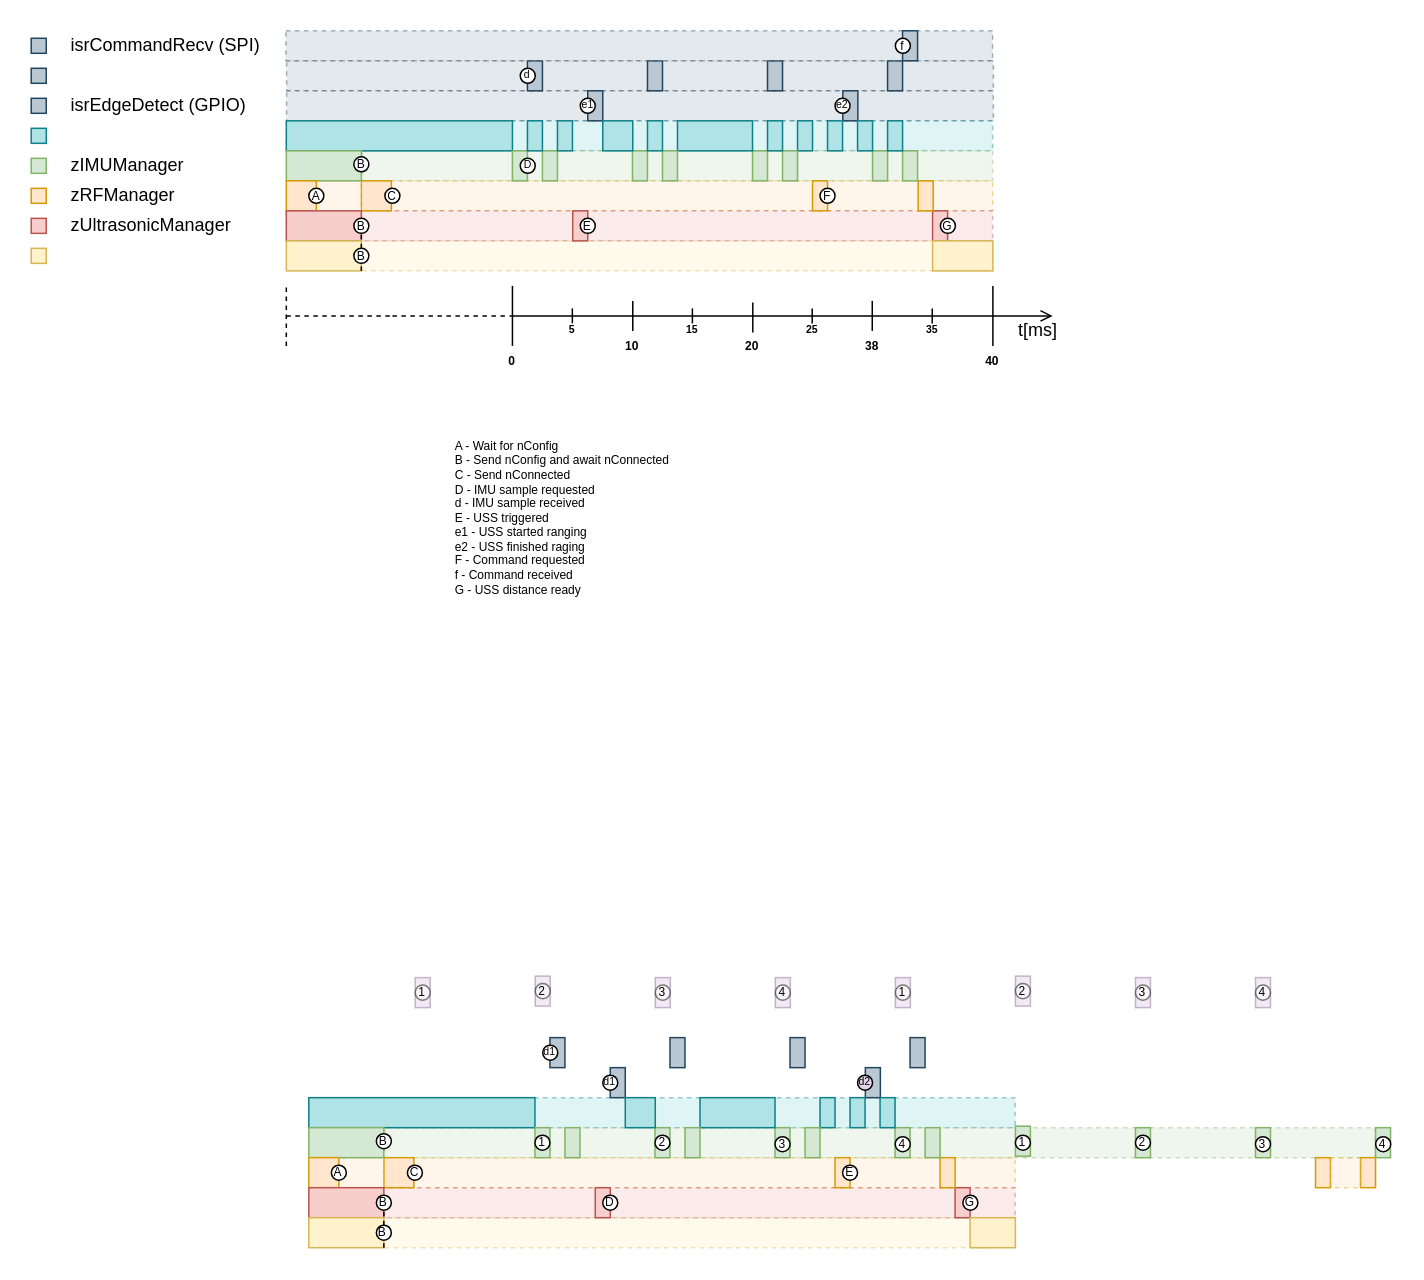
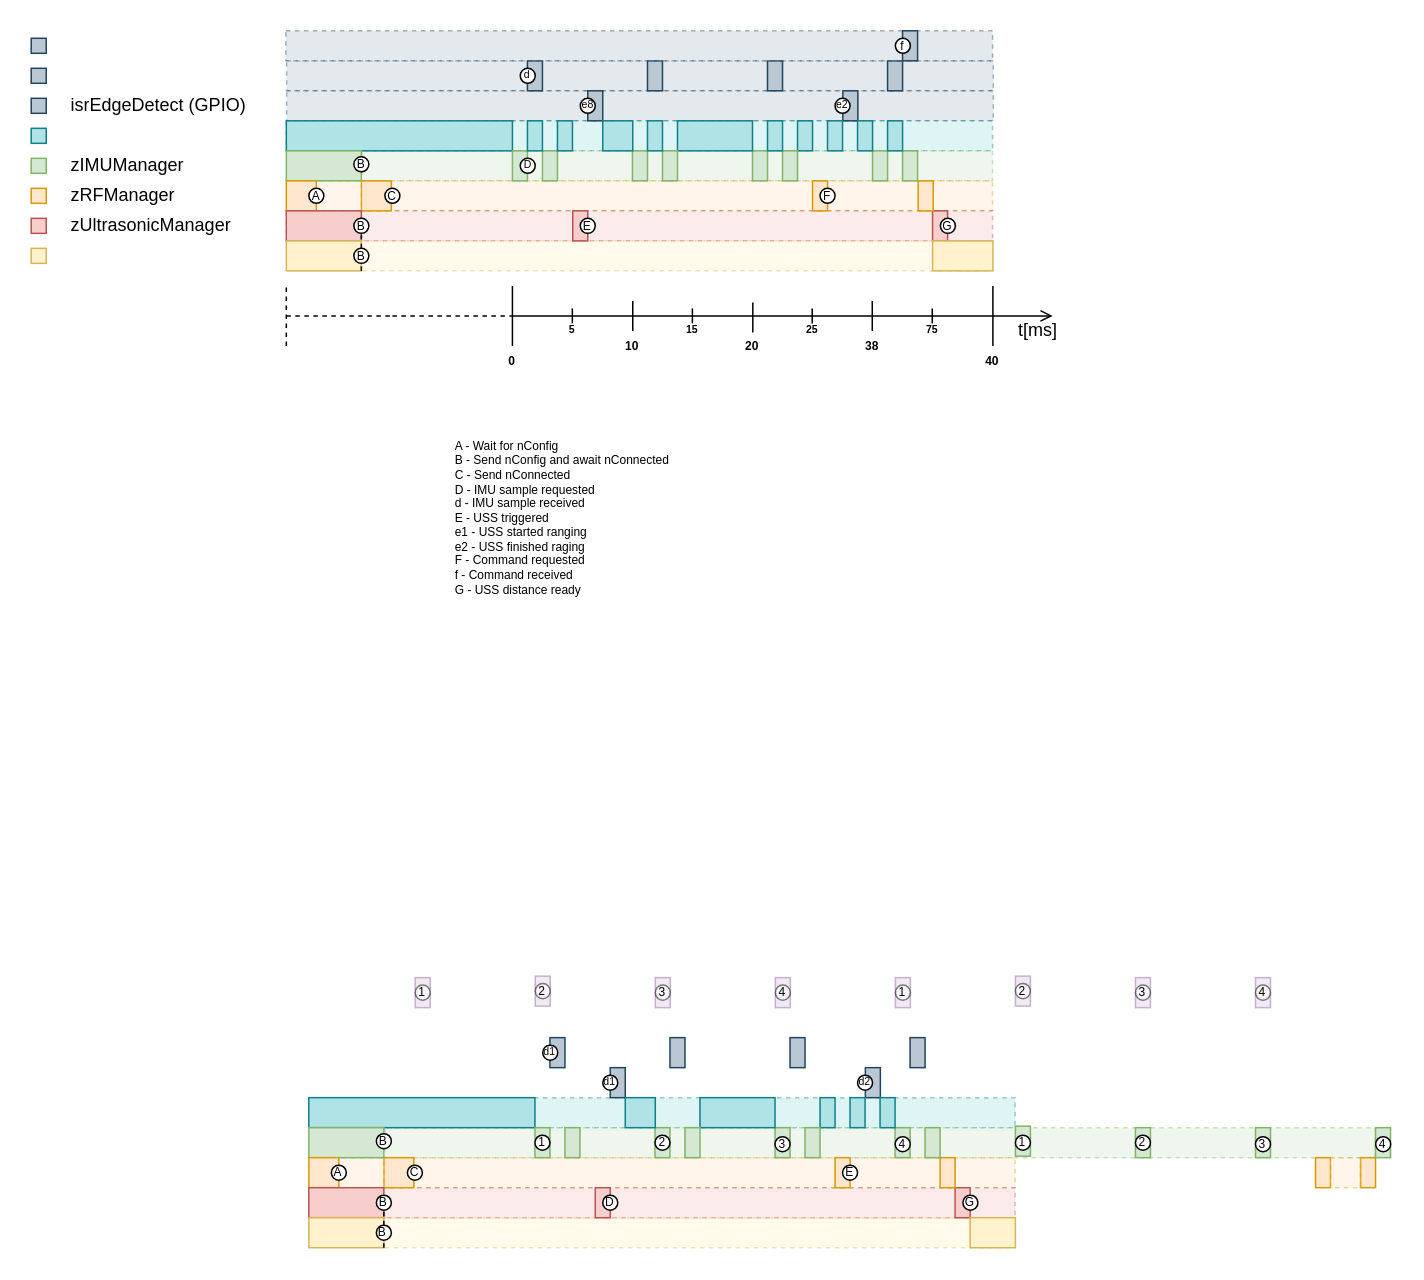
(170, 46) -> none
(588, 106) -> (588, 106)
(932, 331) -> (932, 331)
(865, 1082) -> (865, 1082)
